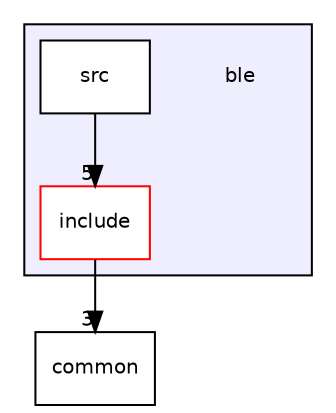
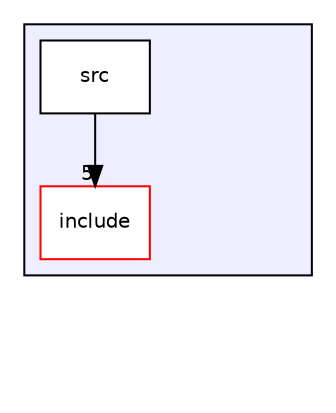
(241, 77) -> none
(95, 369) -> none
